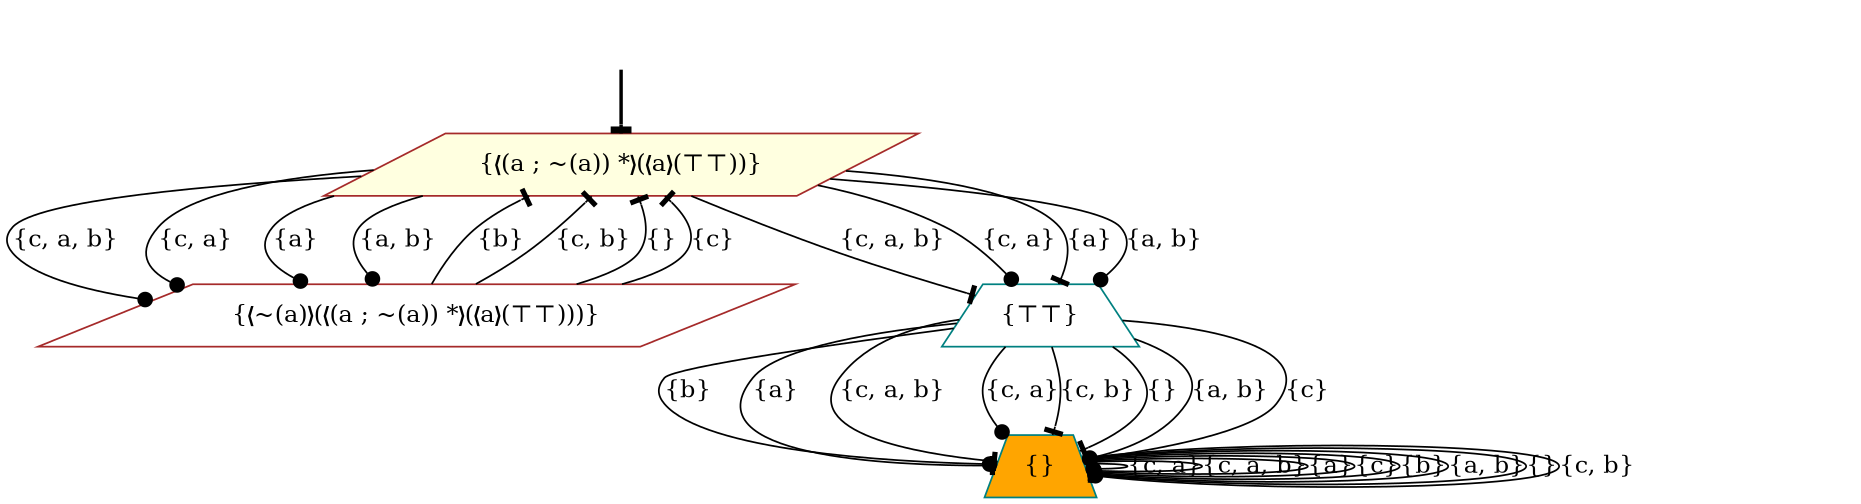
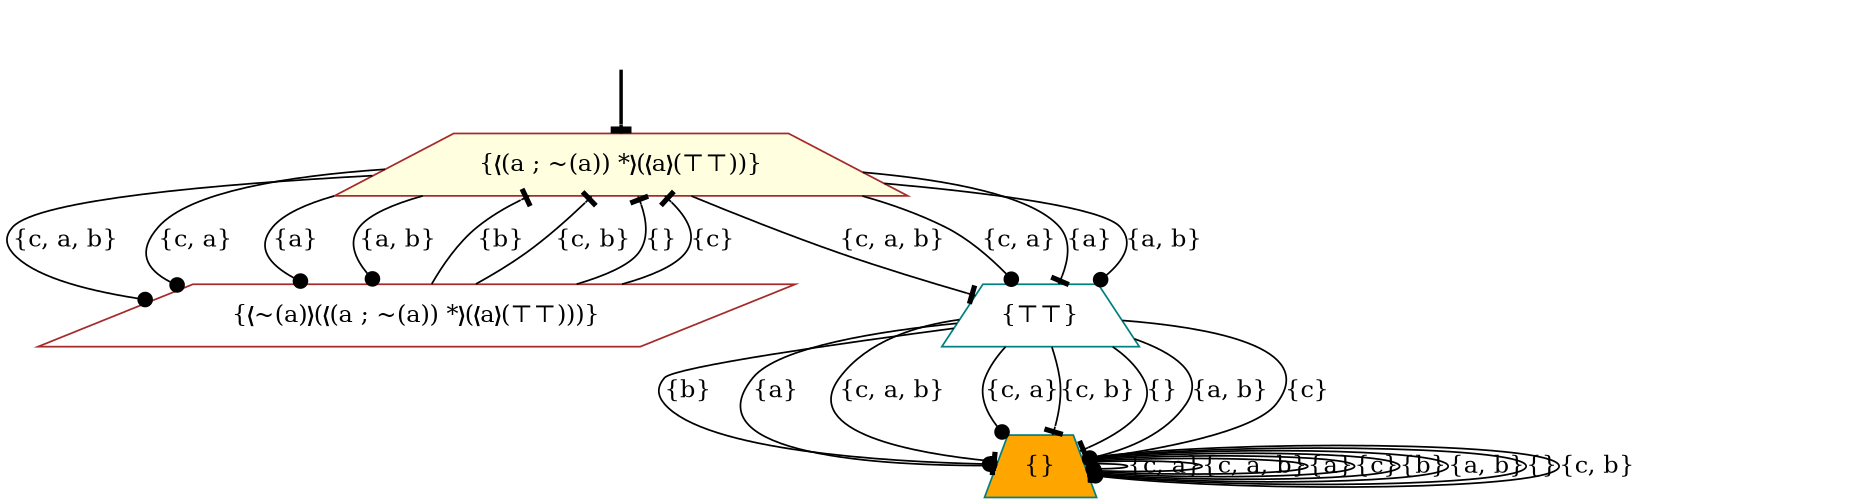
(621, 165) -> (621, 165)
